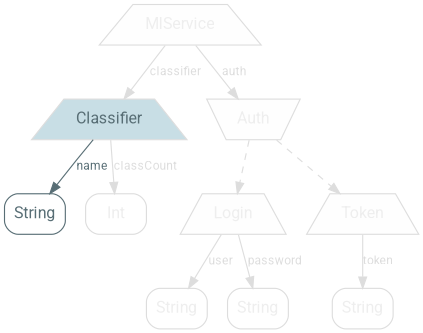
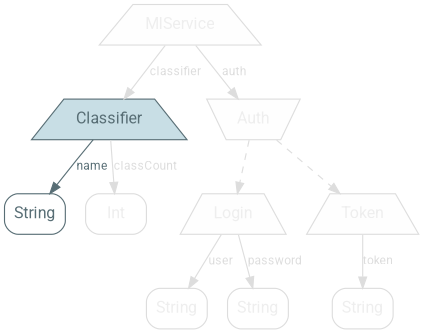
(109, 119) -> (109, 119)
